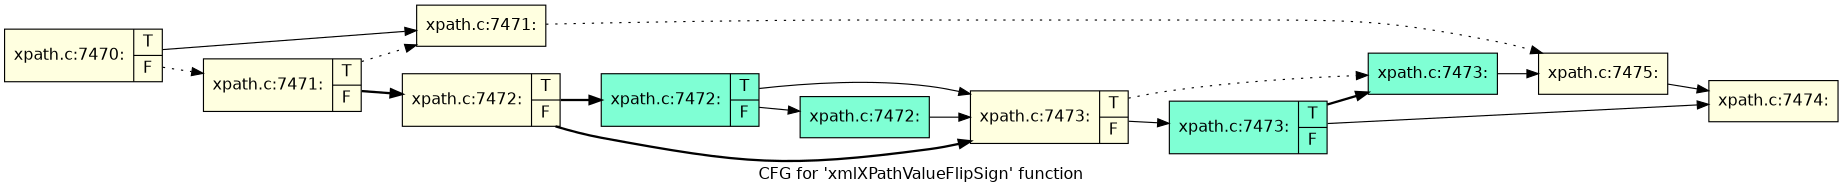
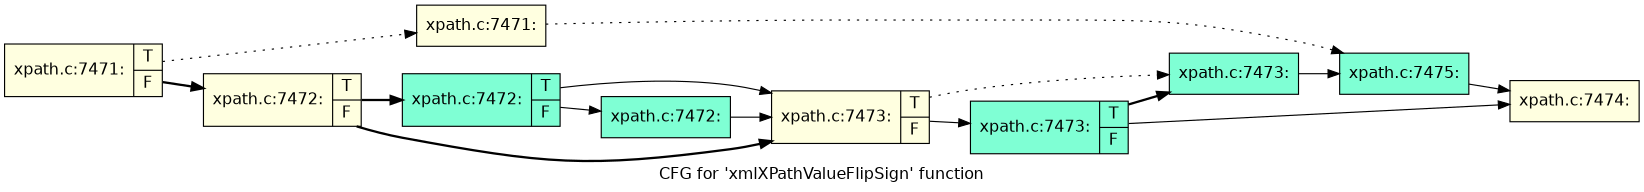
(83, 55) -> none
(1603, 74) -> (1404, 74)
